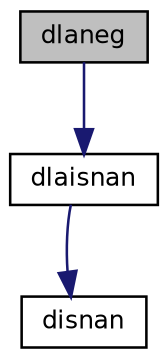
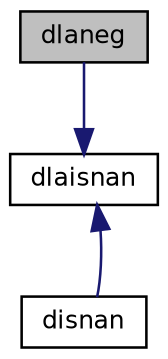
(67, 238) -> (101, 264)
